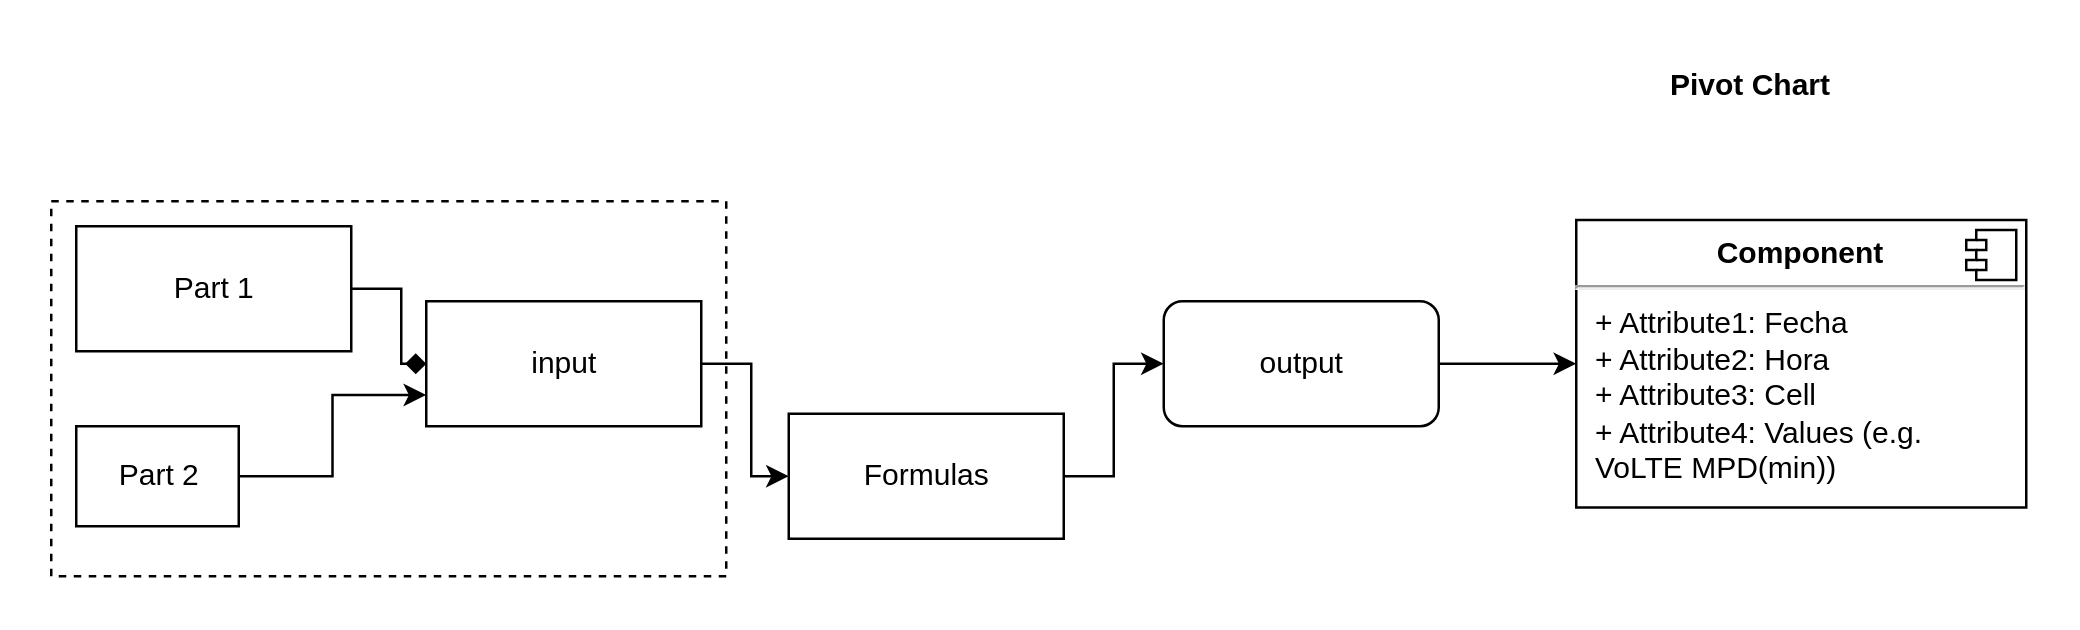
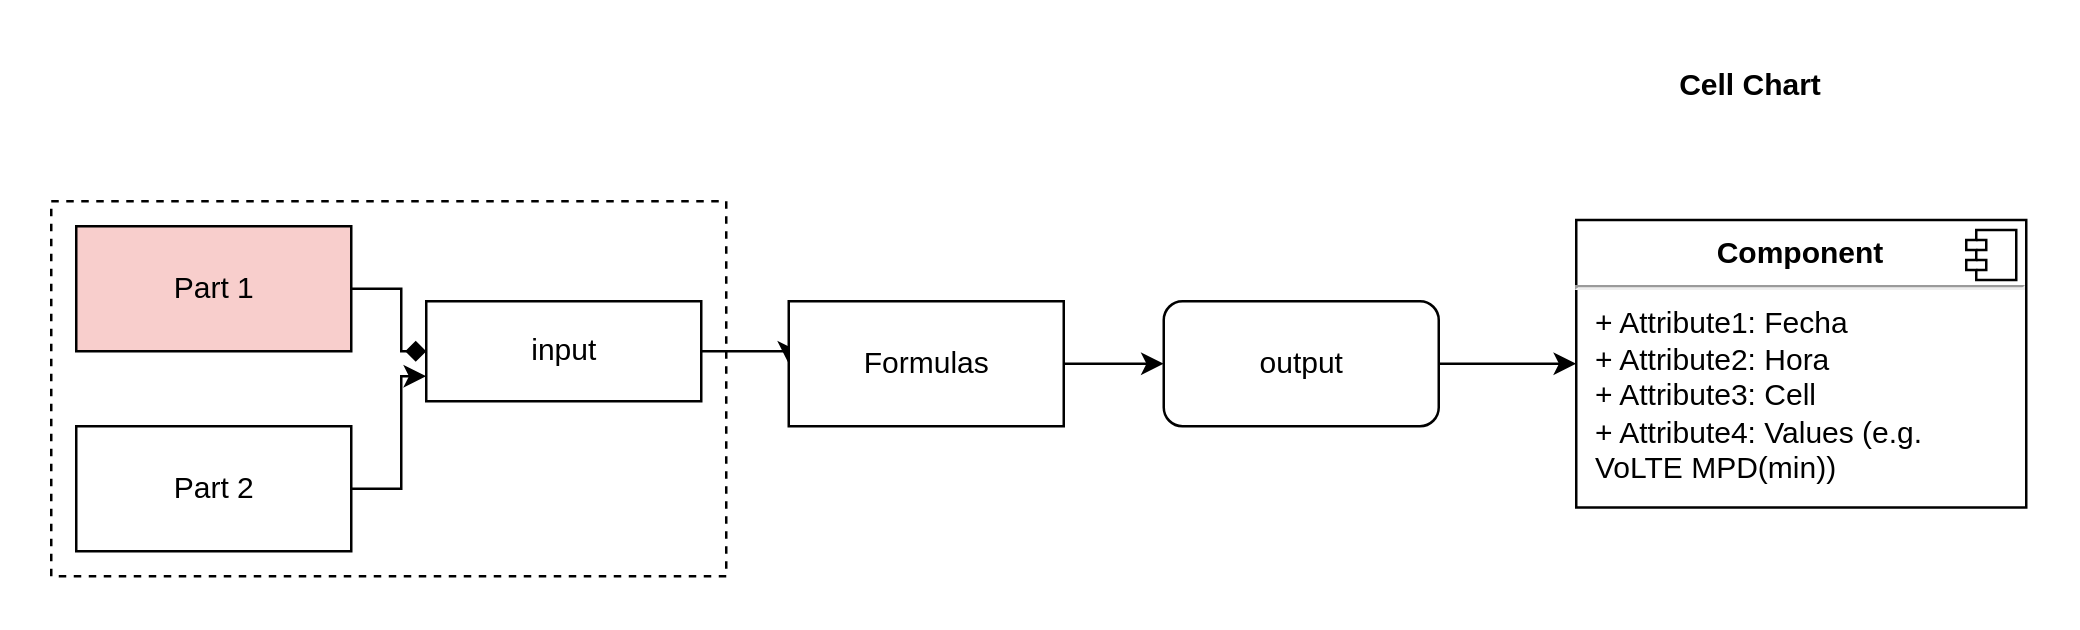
(1750, 85) -> (1750, 85)
(214, 289) -> (214, 289)
(564, 364) -> (564, 351)
(158, 476) -> (214, 489)
(926, 476) -> (926, 364)
